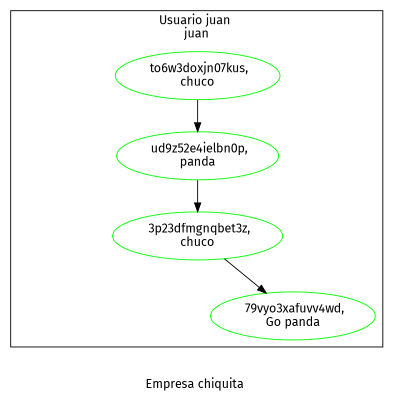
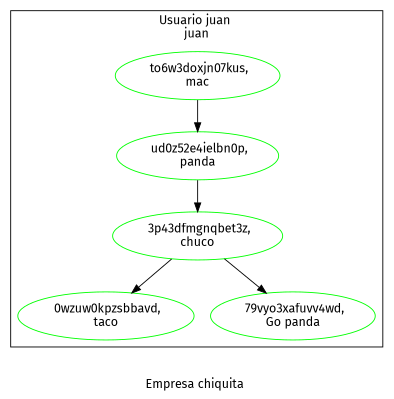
(198, 76) -> (198, 76)
(198, 156) -> (198, 156)
(198, 236) -> (198, 236)
none -> (106, 316)
